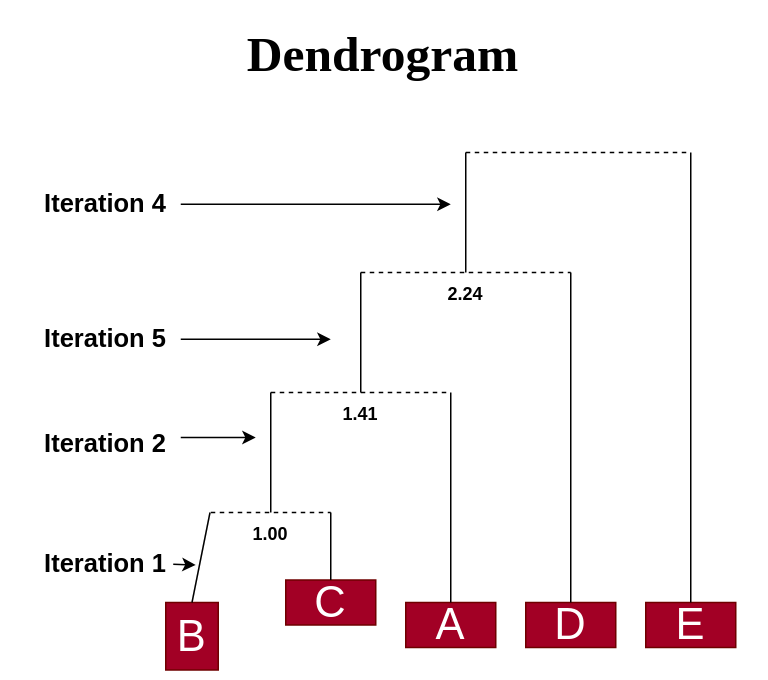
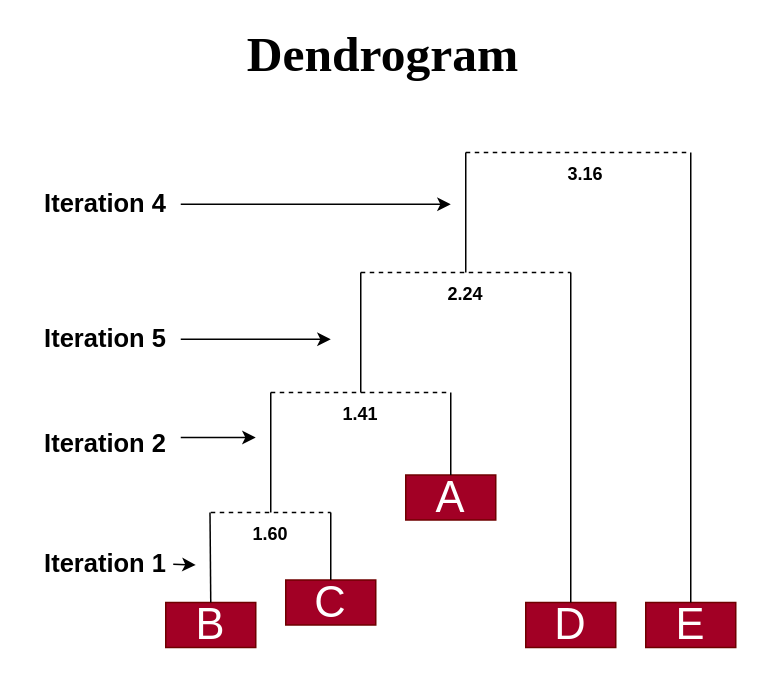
none -> (586, 175)
(271, 535) -> (271, 535)
(451, 625) -> (451, 497)
(192, 636) -> (211, 625)
